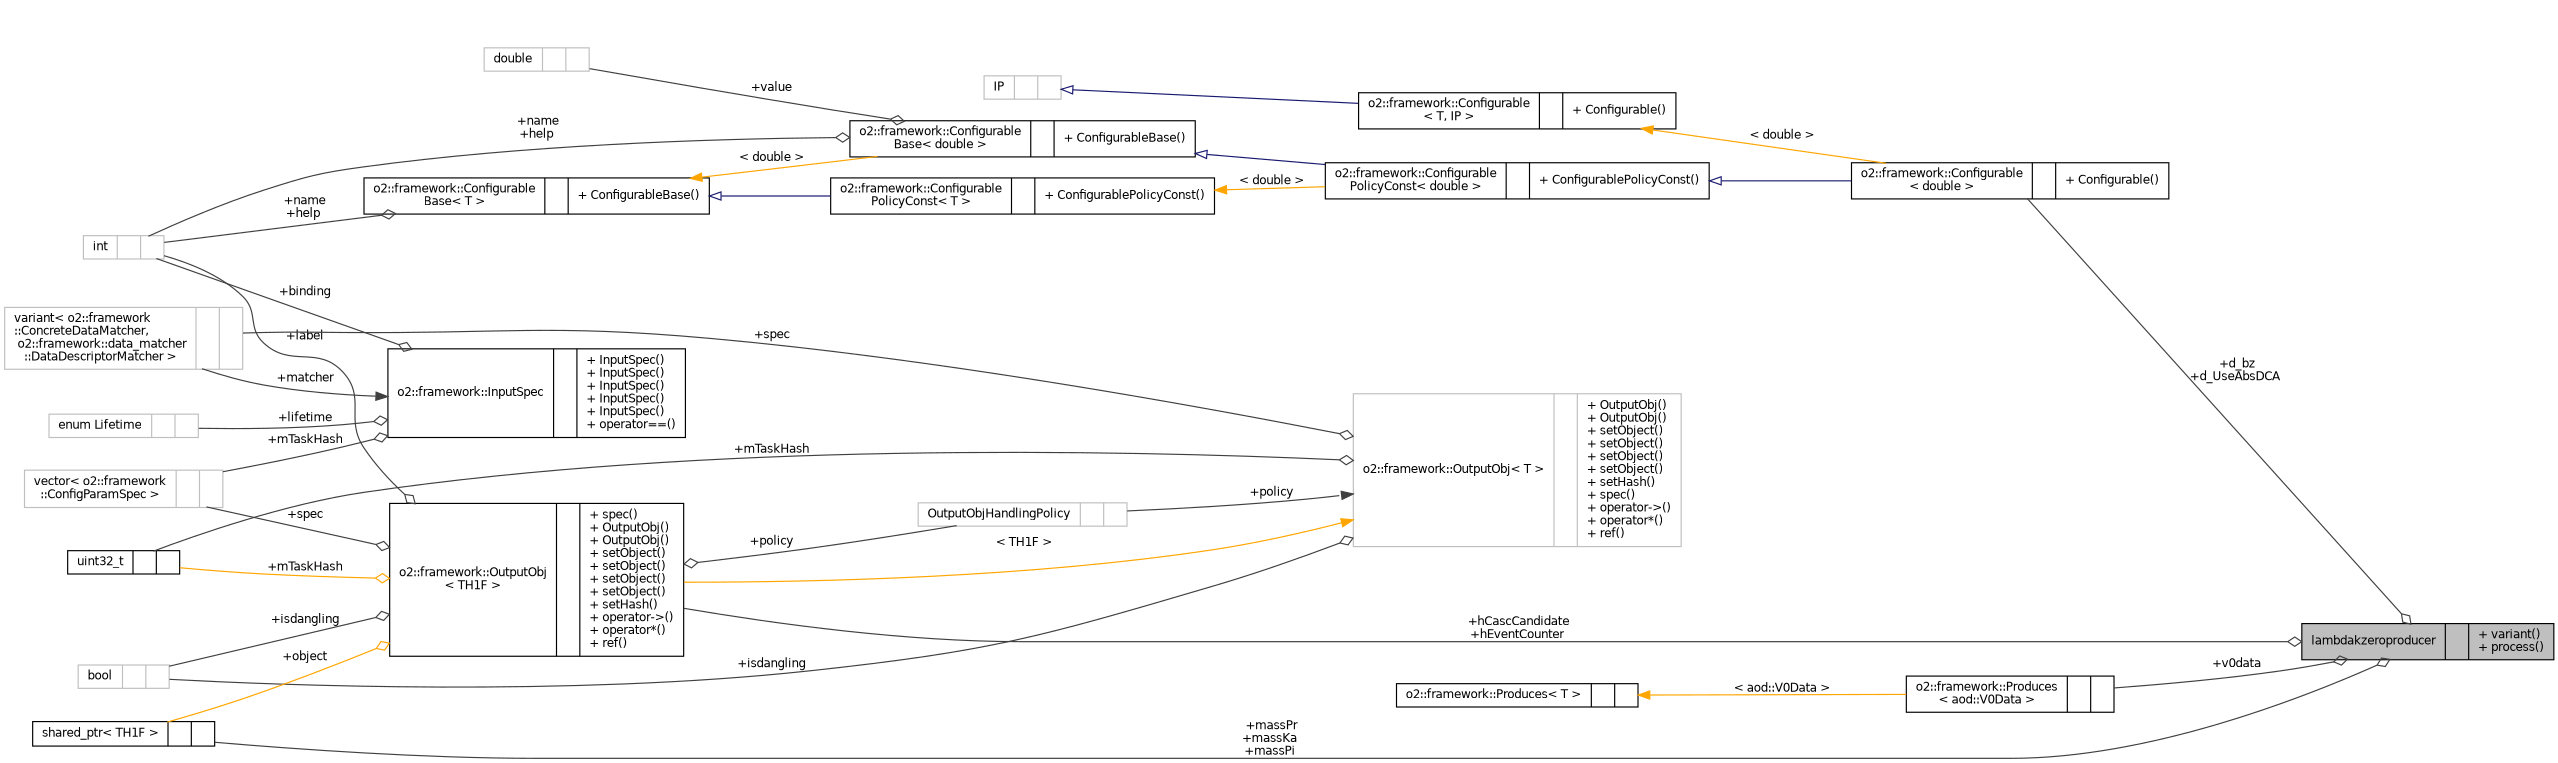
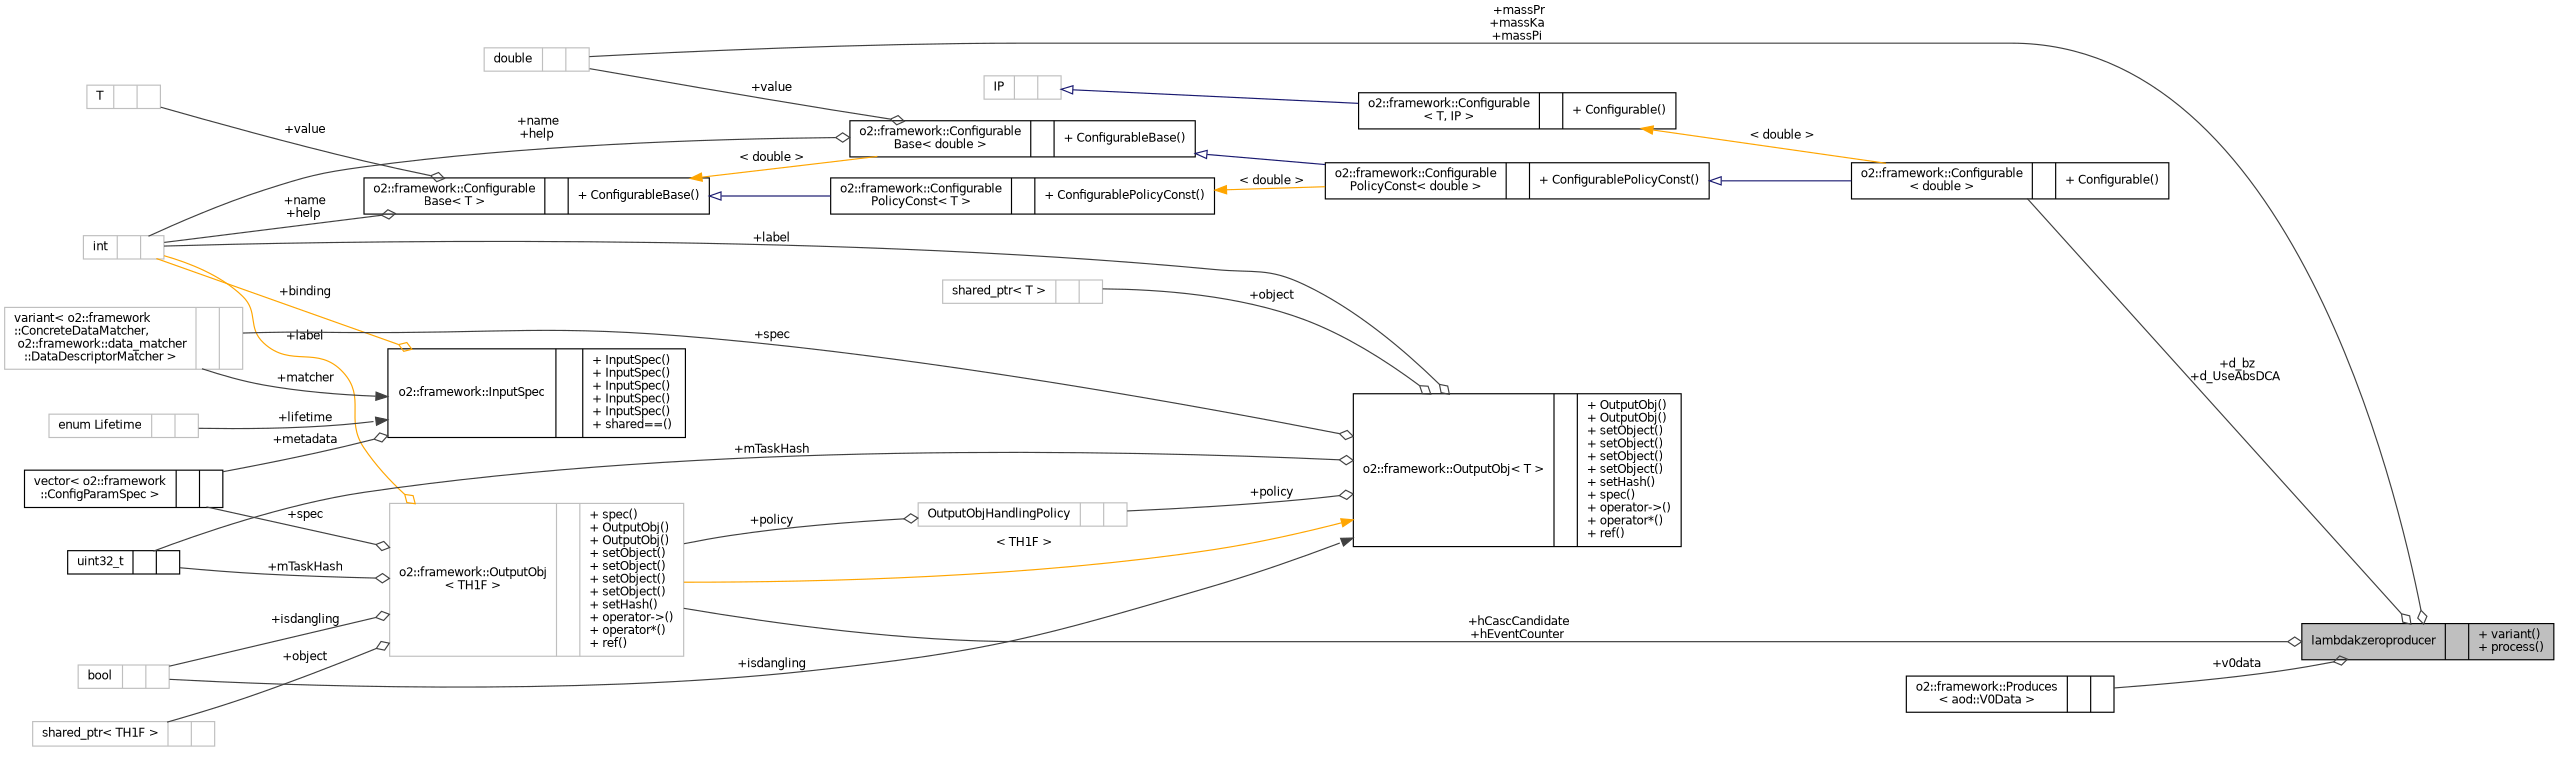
none -> (124, 97)
none -> (820, 247)
none -> (1023, 292)
(277, 301) -> (277, 301)
(304, 357) -> (304, 357)
(631, 425) -> (632, 425)
(286, 428) -> (286, 428)
(303, 440) -> (303, 440)
(1517, 470) -> (1517, 470)
(124, 489) -> (124, 489)
(1233, 505) -> (1233, 505)
(828, 546) -> (794, 528)
(277, 575) -> (277, 575)
(537, 580) -> (537, 580)
(763, 675) -> (763, 675)
(262, 692) -> (262, 692)
(1517, 695) -> none
(124, 734) -> (124, 734)
(1303, 758) -> (1675, 43)
